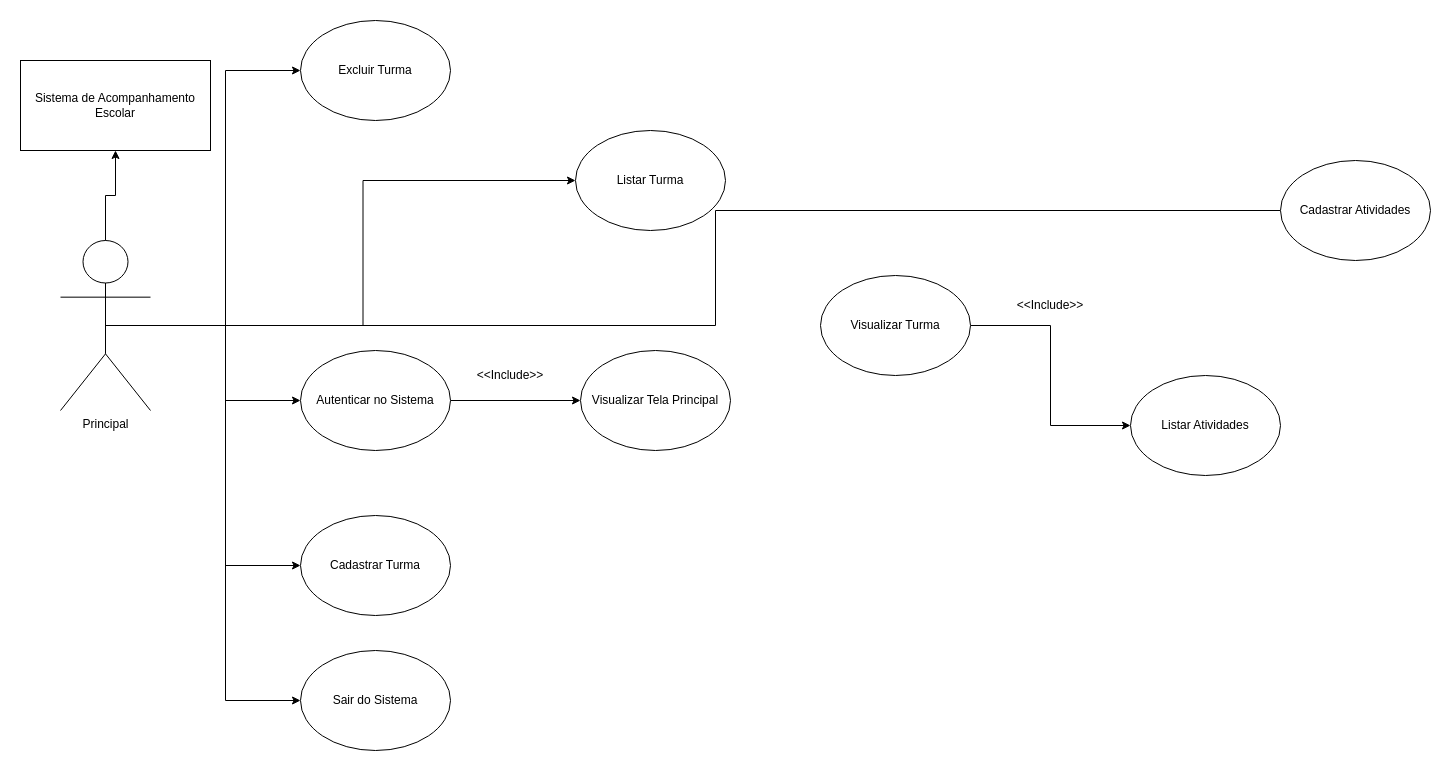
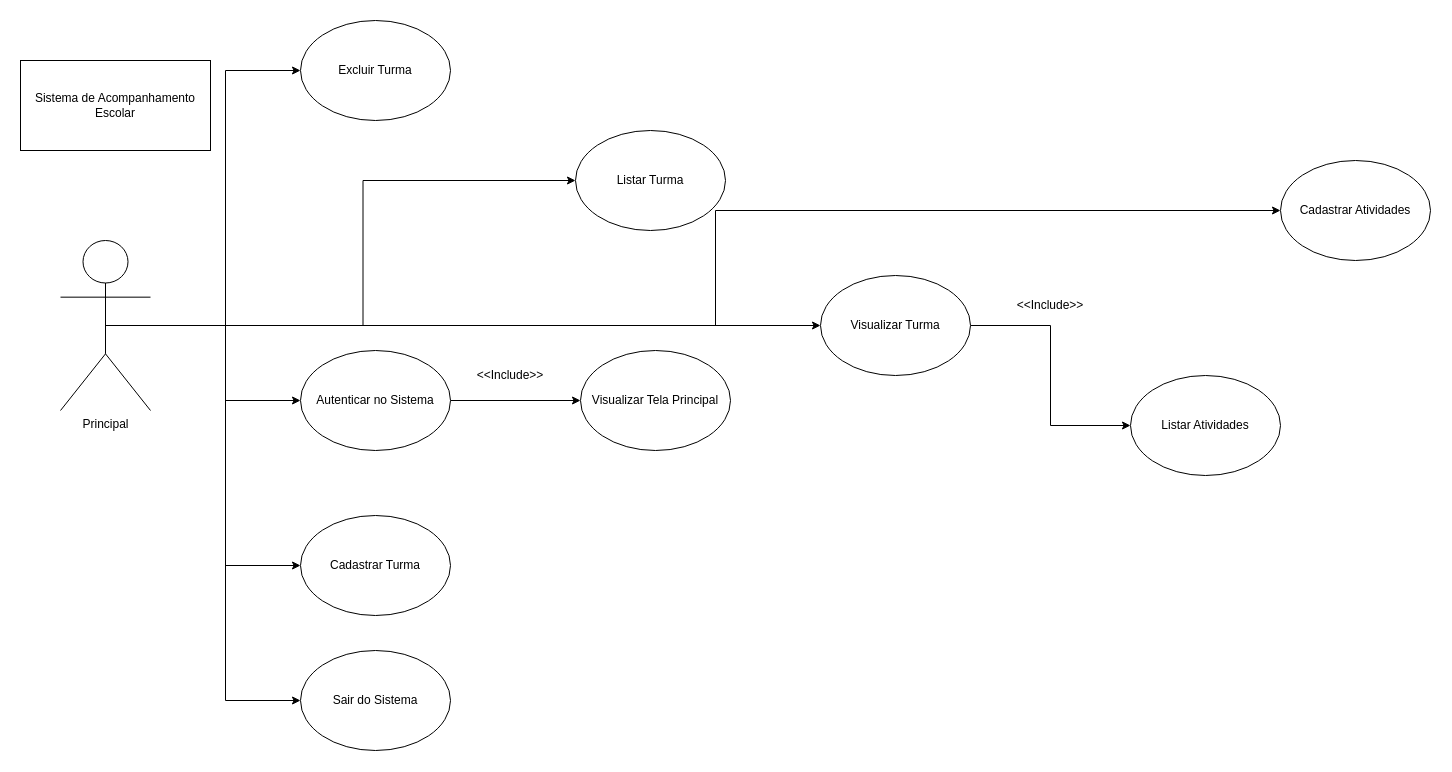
(107, 196) -> (765, 326)
(1275, 211) -> (1272, 211)
